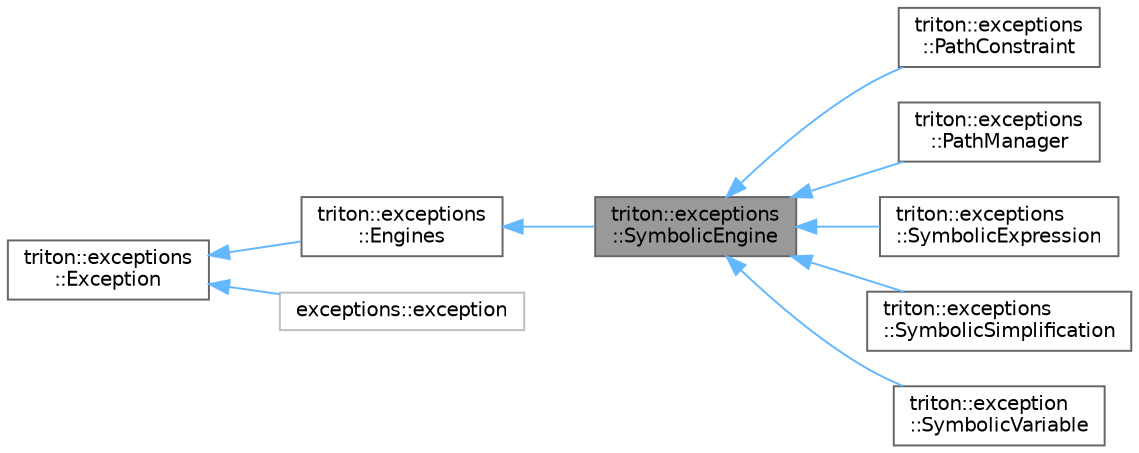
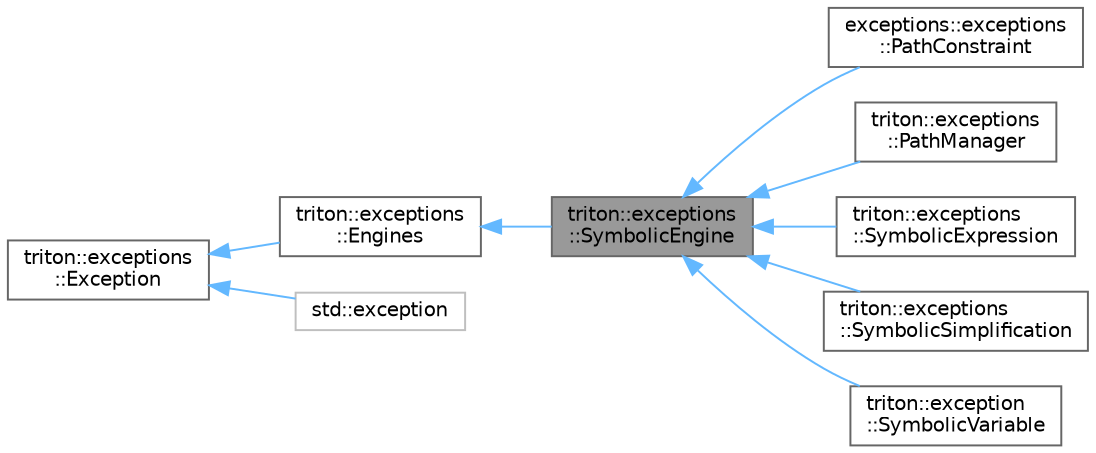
(999, 37) -> (956, 37)
(402, 311) -> (380, 311)
